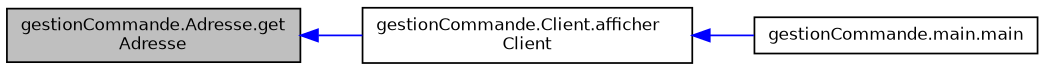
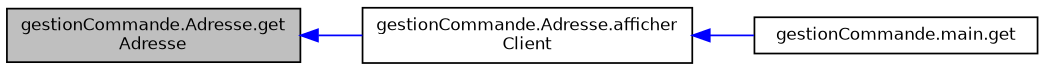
(527, 35) -> (527, 35)
(896, 35) -> (896, 35)
